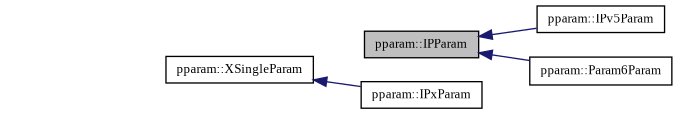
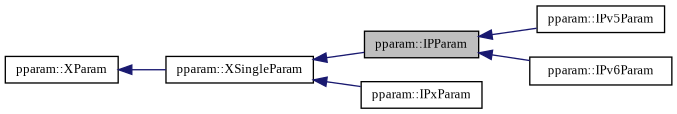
none -> (345, 55)
none -> (62, 70)
(601, 71) -> (601, 71)
